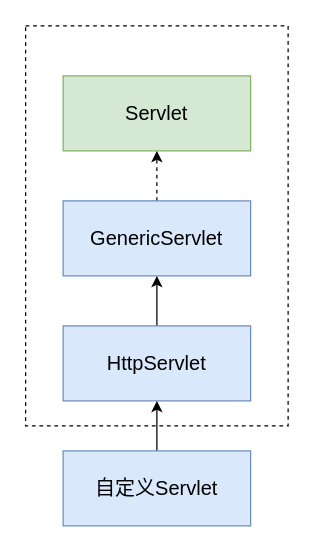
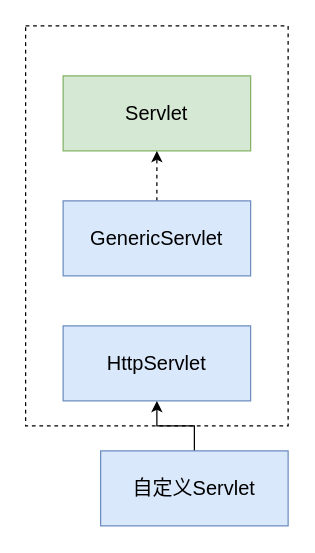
(157, 305) -> none
(157, 488) -> (194, 488)
